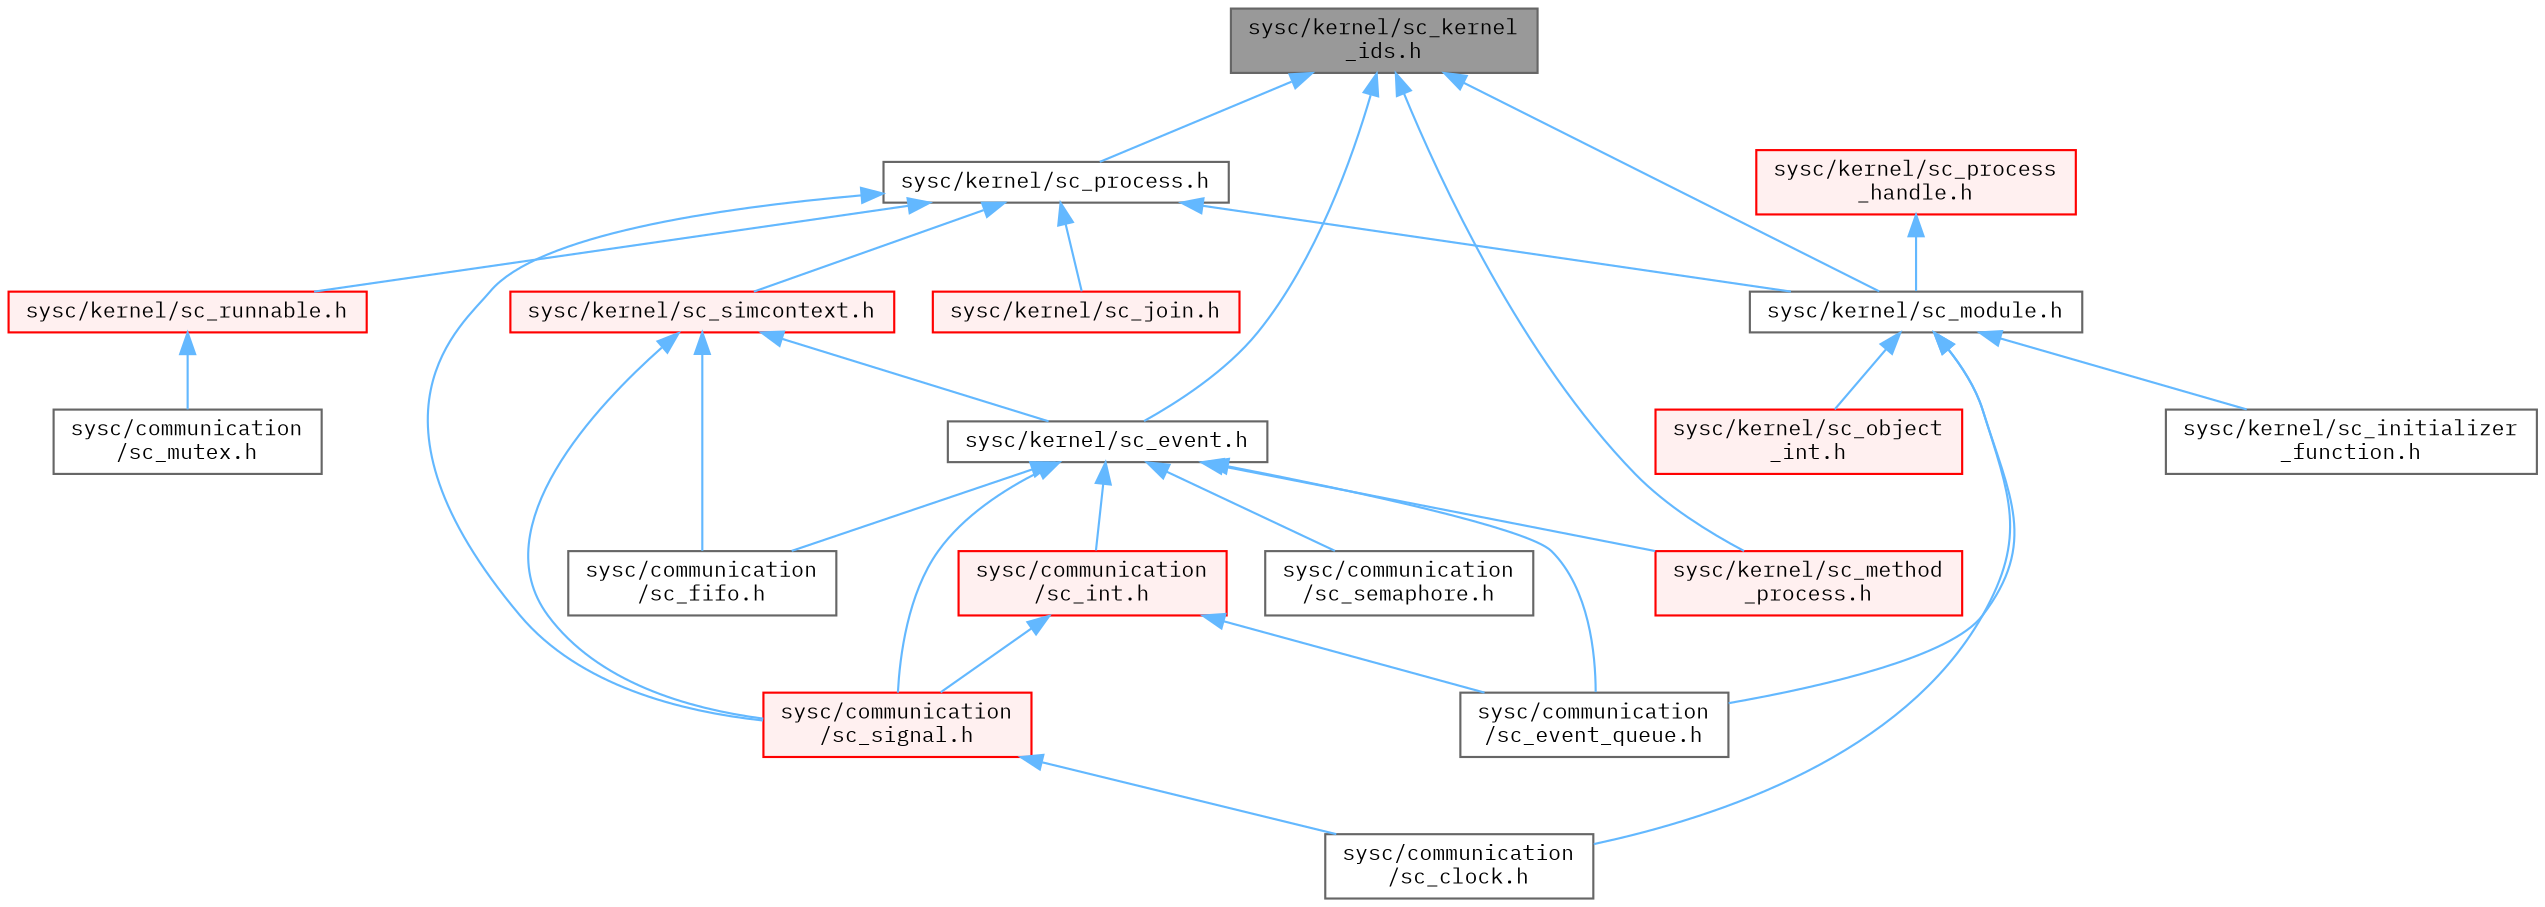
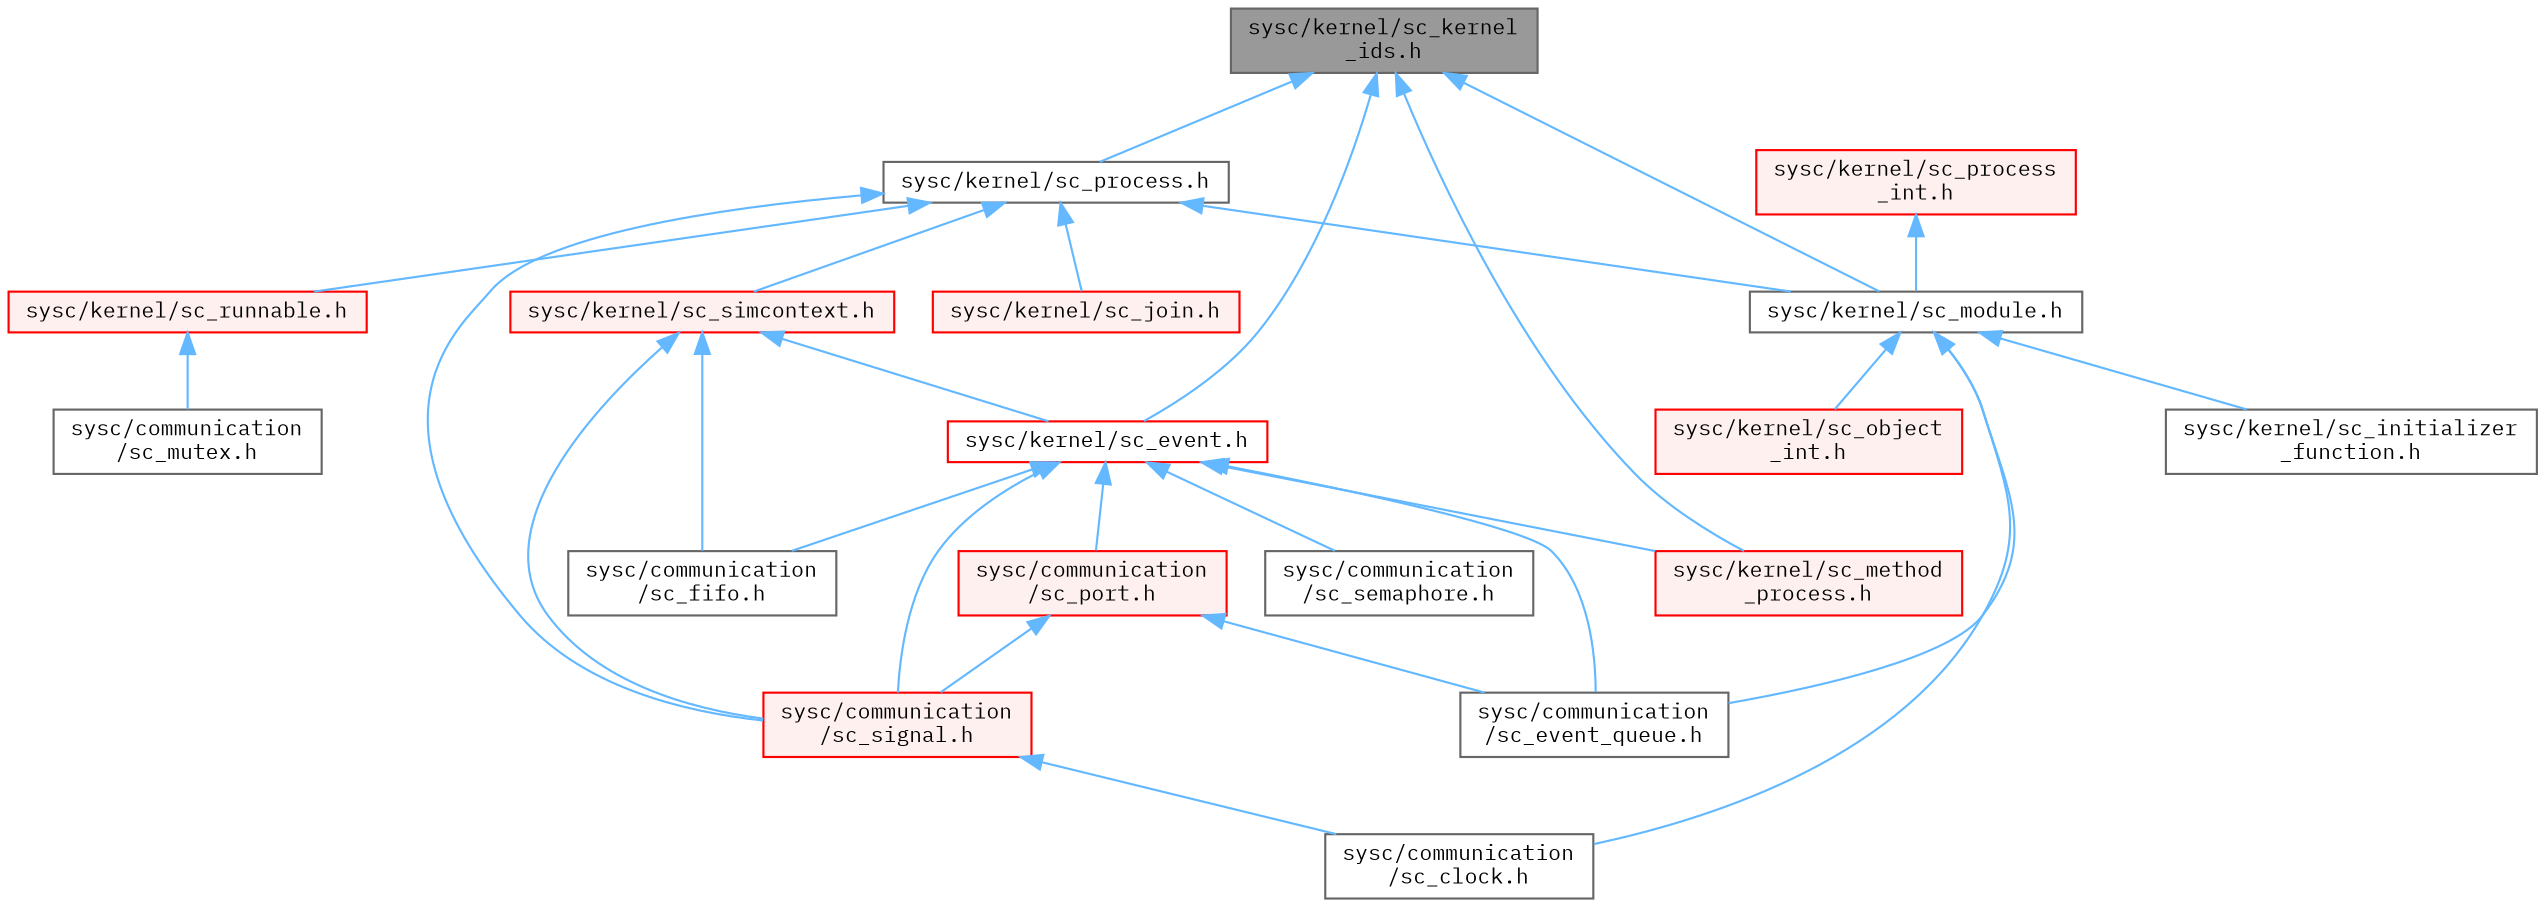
(1916, 182) -> (1916, 182)
(1108, 442) -> (1108, 442)
(1093, 583) -> (1093, 583)
